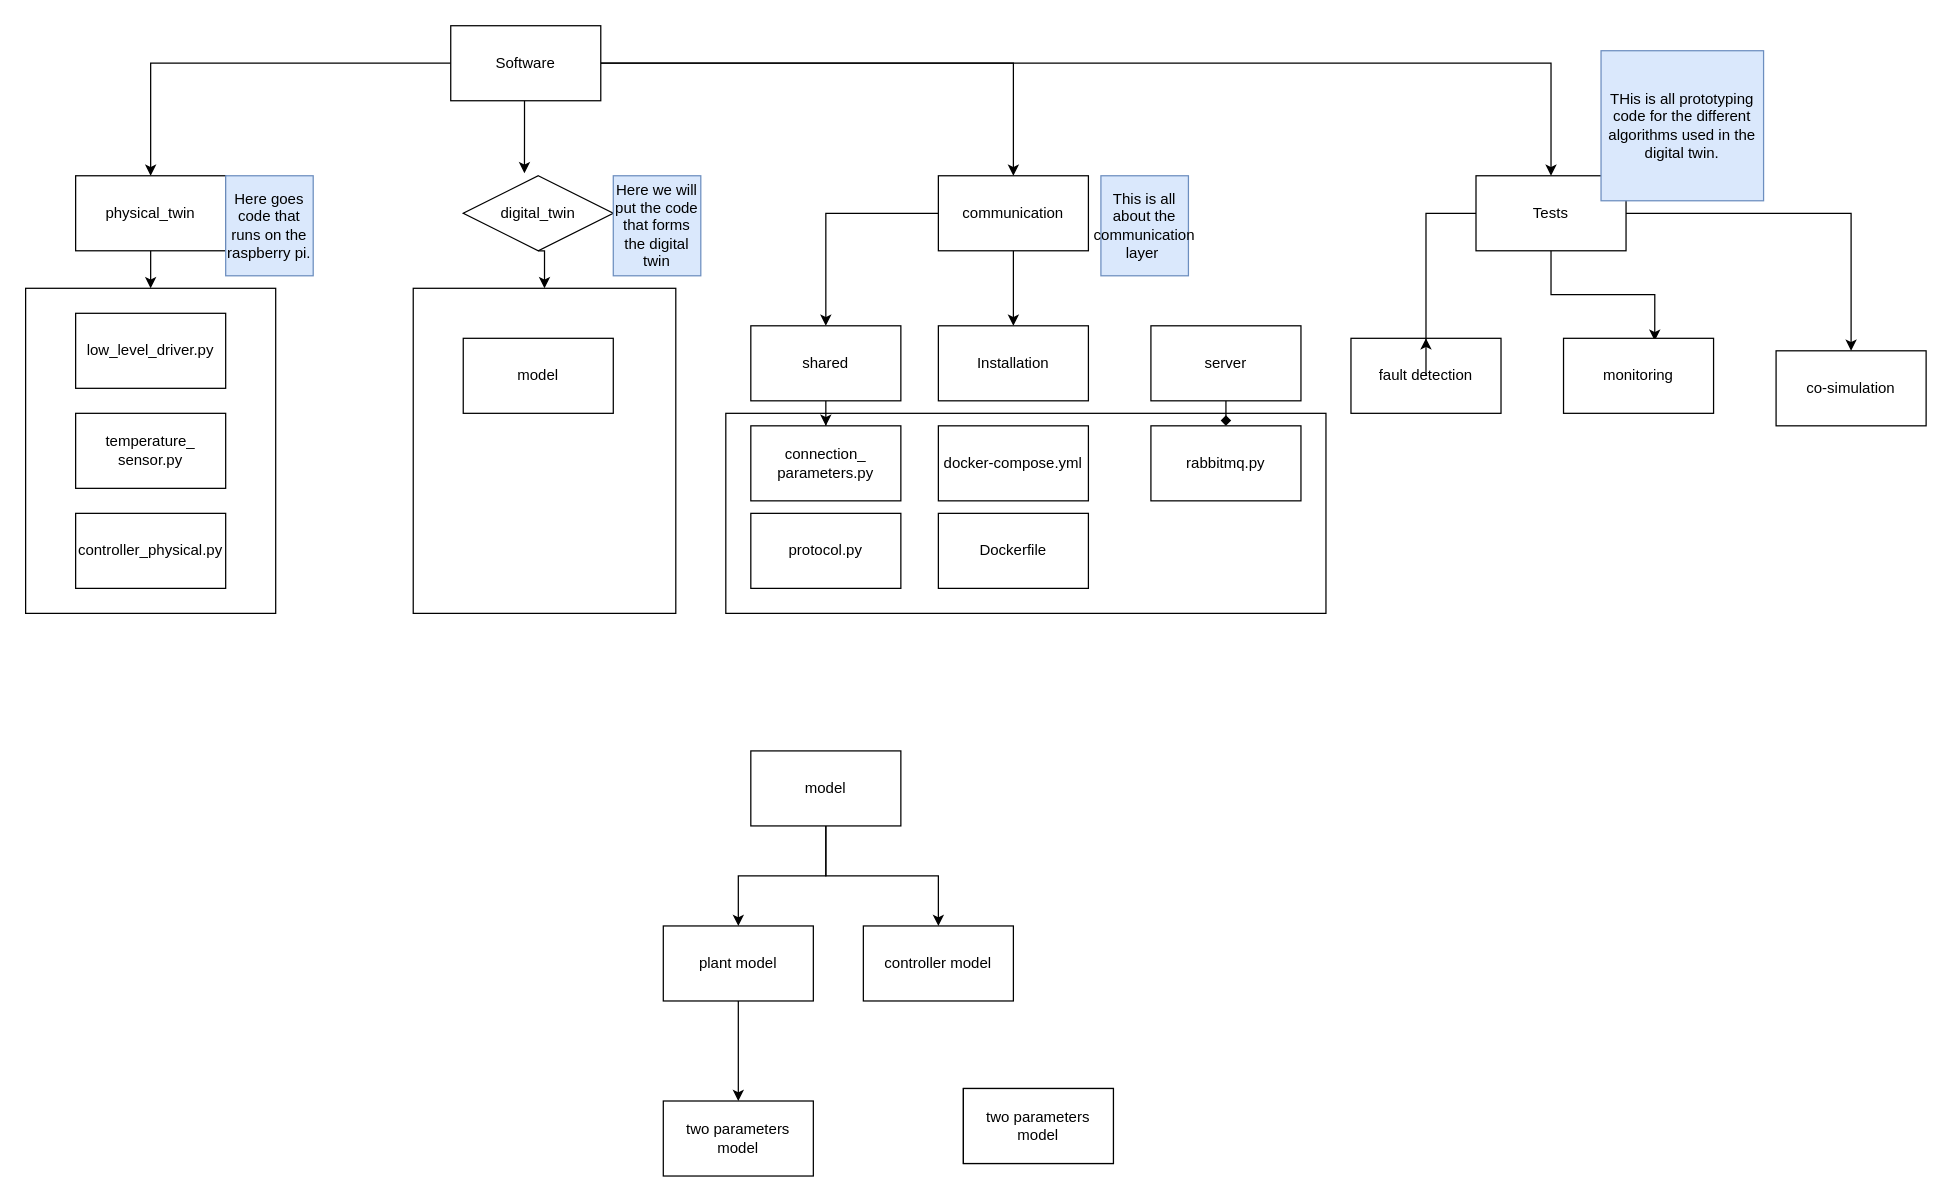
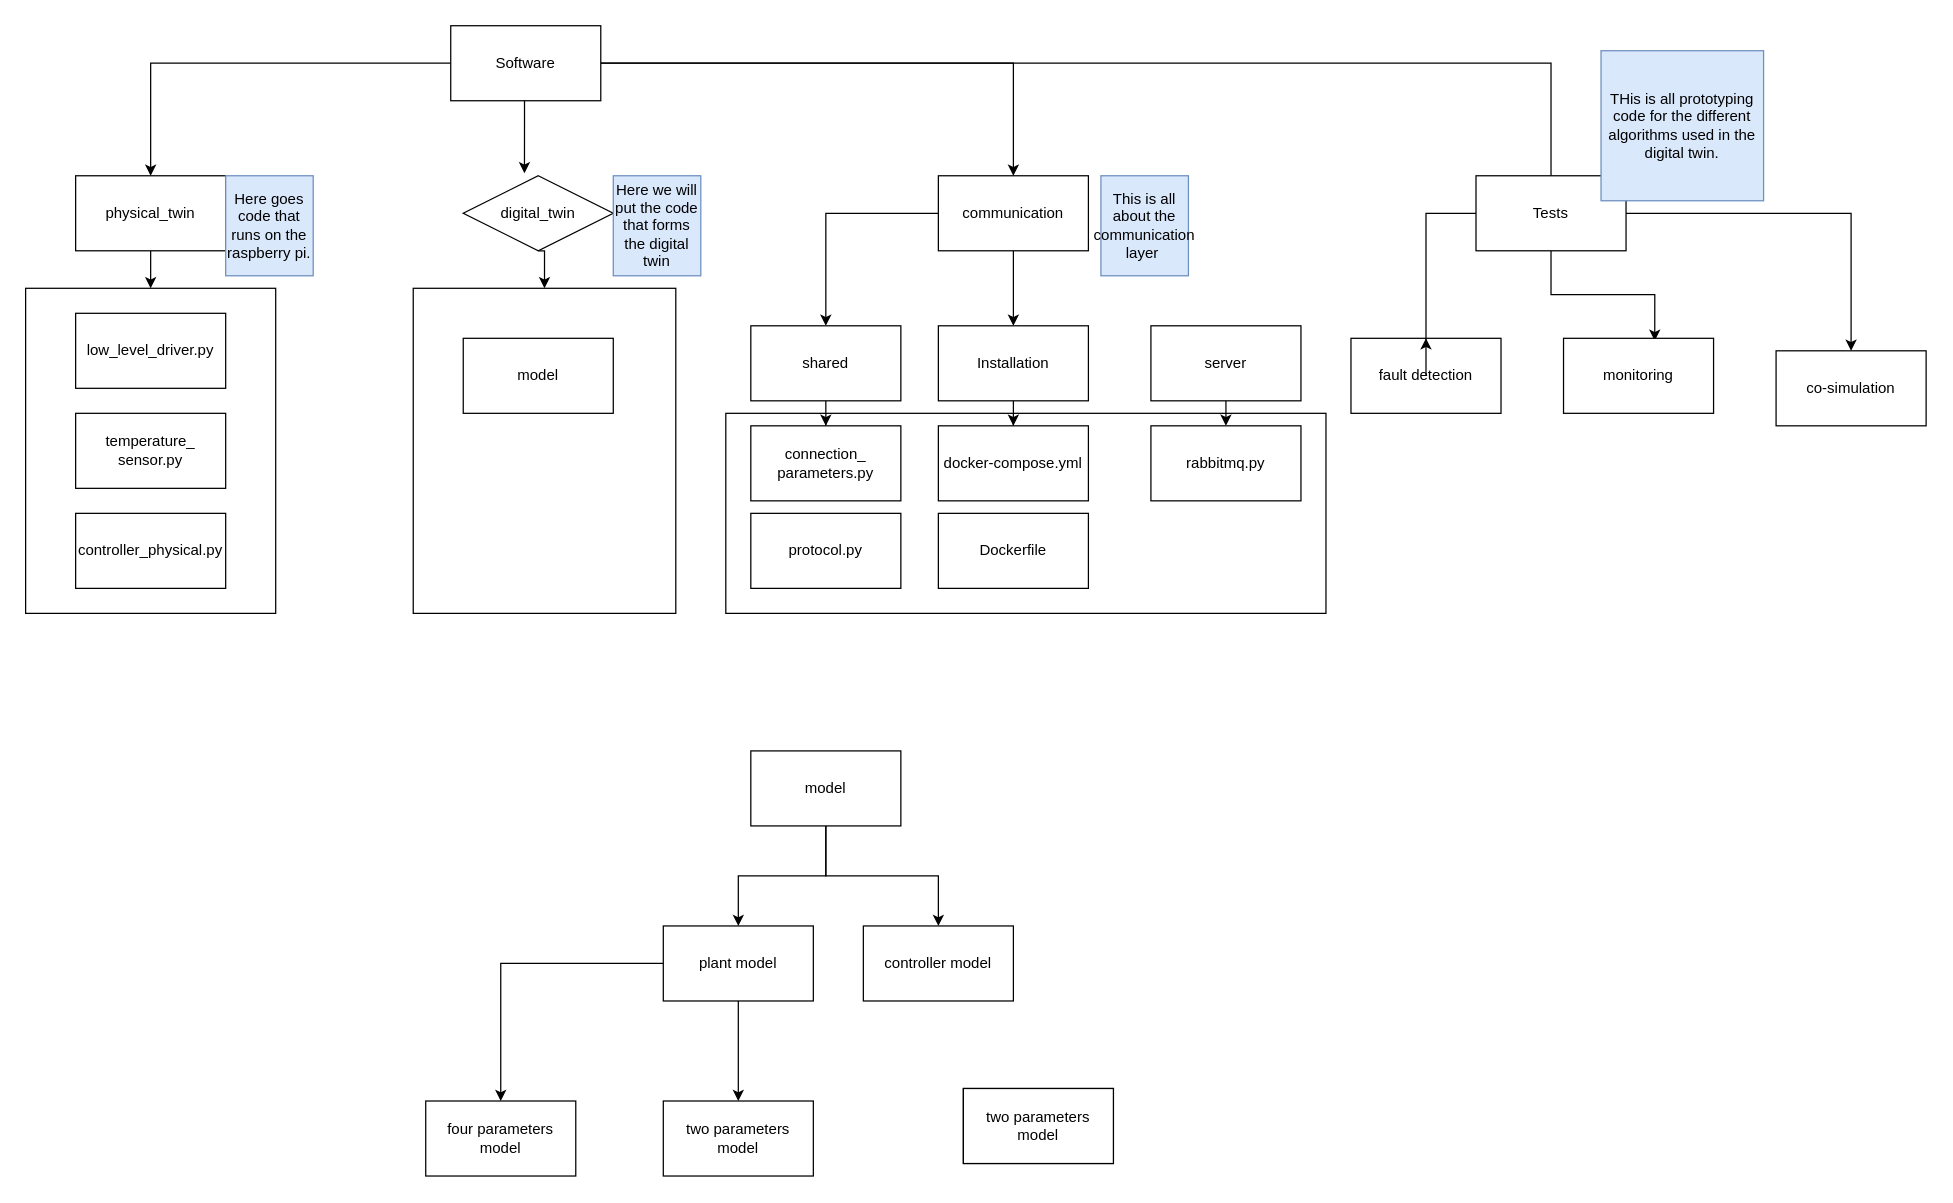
(1551, 166) -> (1551, 169)
(1226, 415) -> (1226, 416)
none -> (1013, 418)
none -> (518, 963)
none -> (501, 1138)
